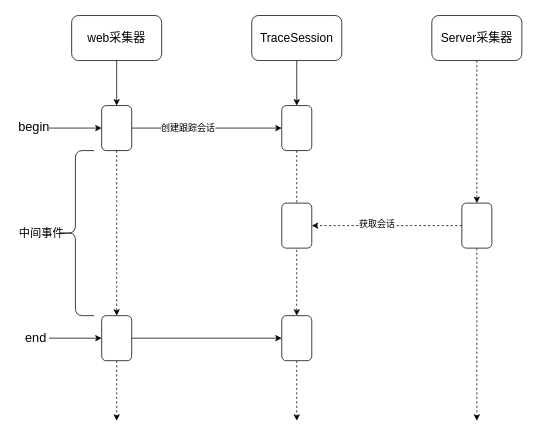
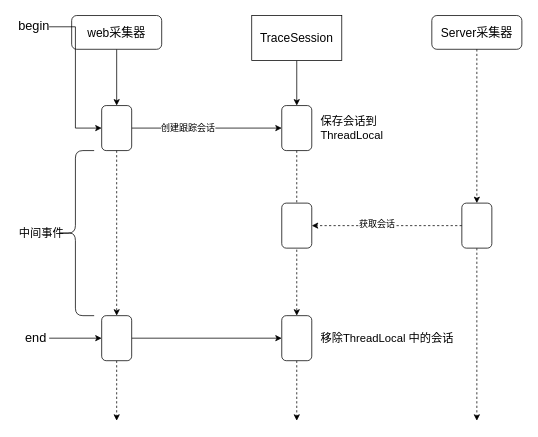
(117, 38) -> (117, 32)
(297, 38) -> (297, 38)
(477, 38) -> (477, 32)
(34, 128) -> (34, 27)
none -> (375, 128)
none -> (387, 338)
